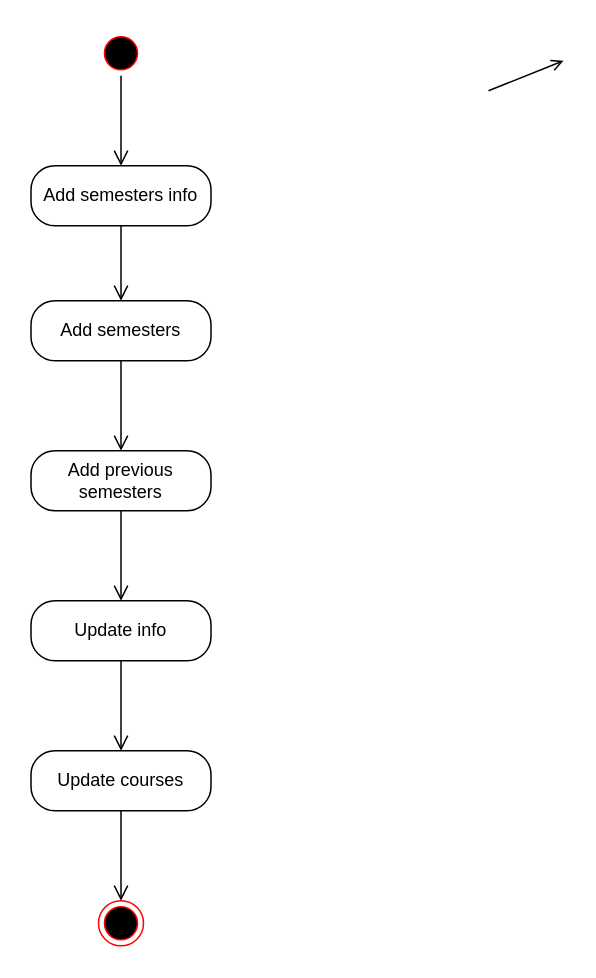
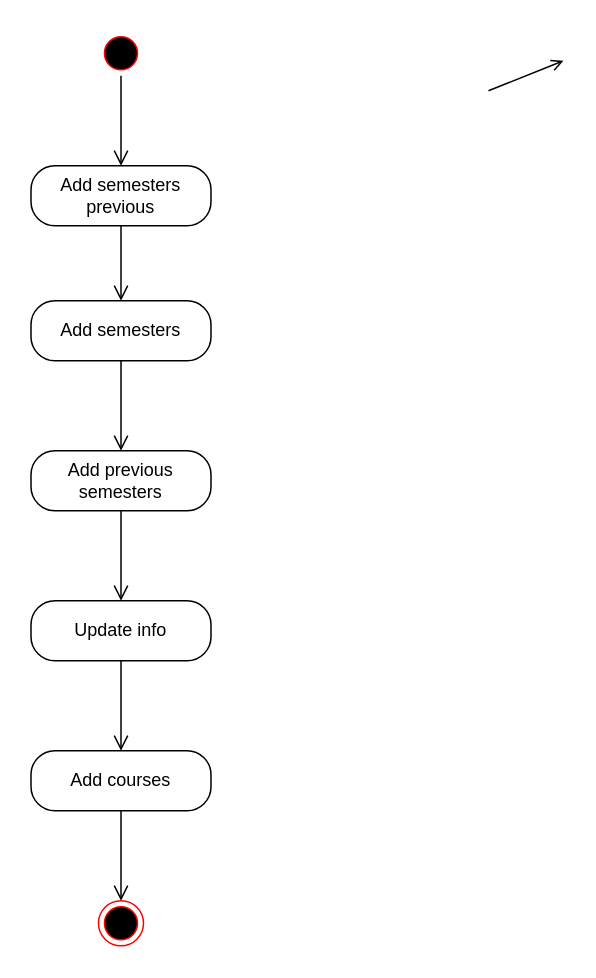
(121, 196) -> (121, 196)
(121, 781) -> (121, 781)
